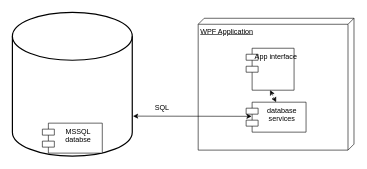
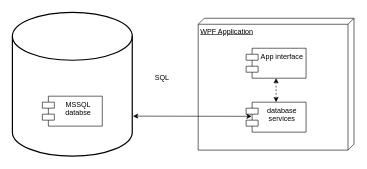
(270, 69) -> (276, 63)
(162, 108) -> (162, 78)
(72, 138) -> (72, 111)
